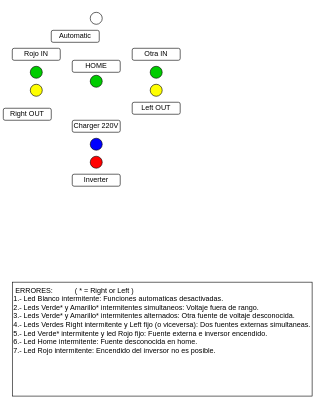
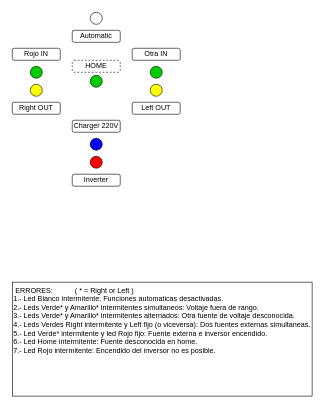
(75, 36) -> (96, 36)
(96, 66) -> (96, 66)
(27, 114) -> (36, 108)
